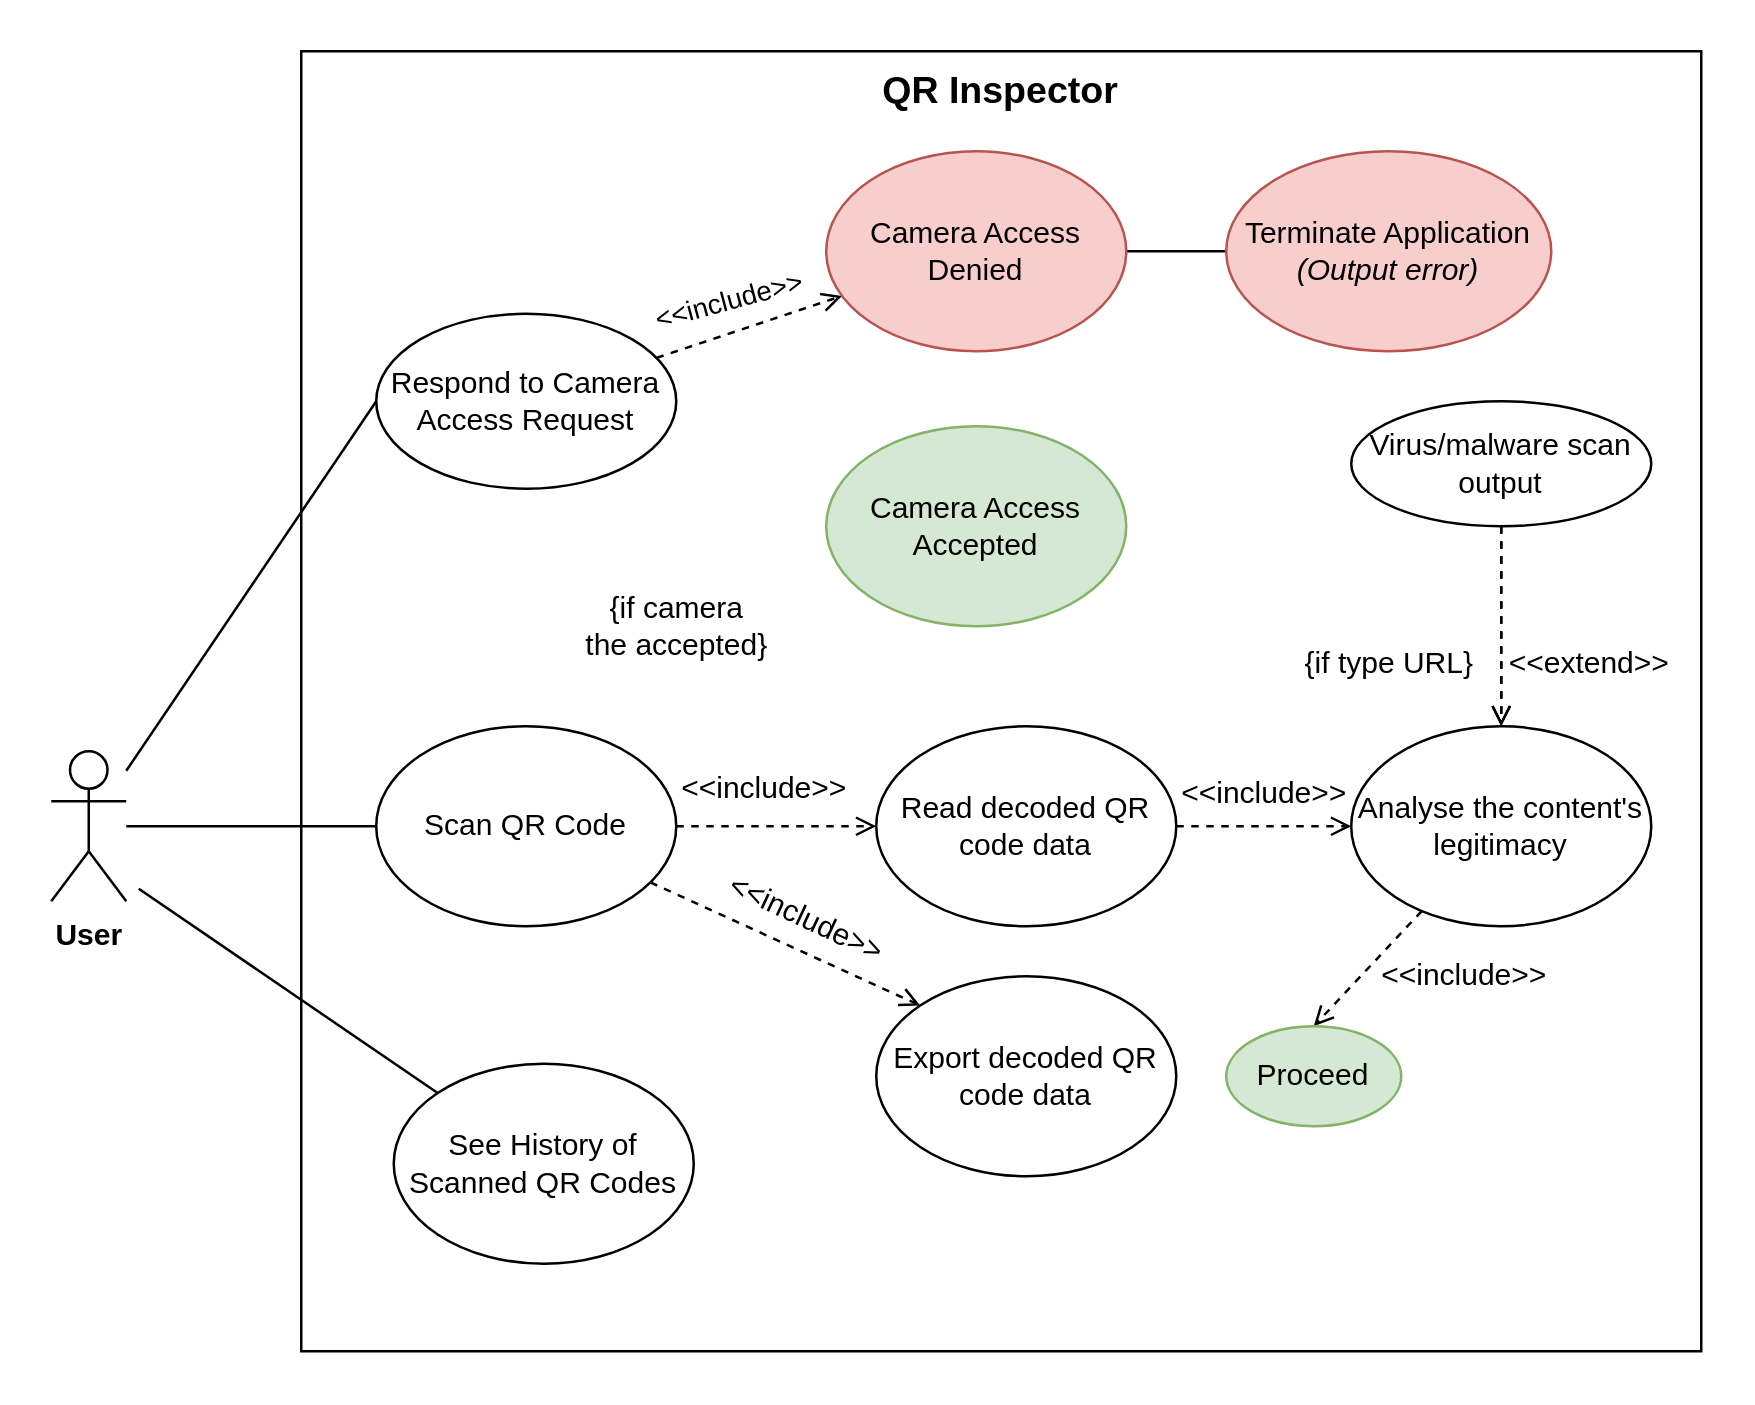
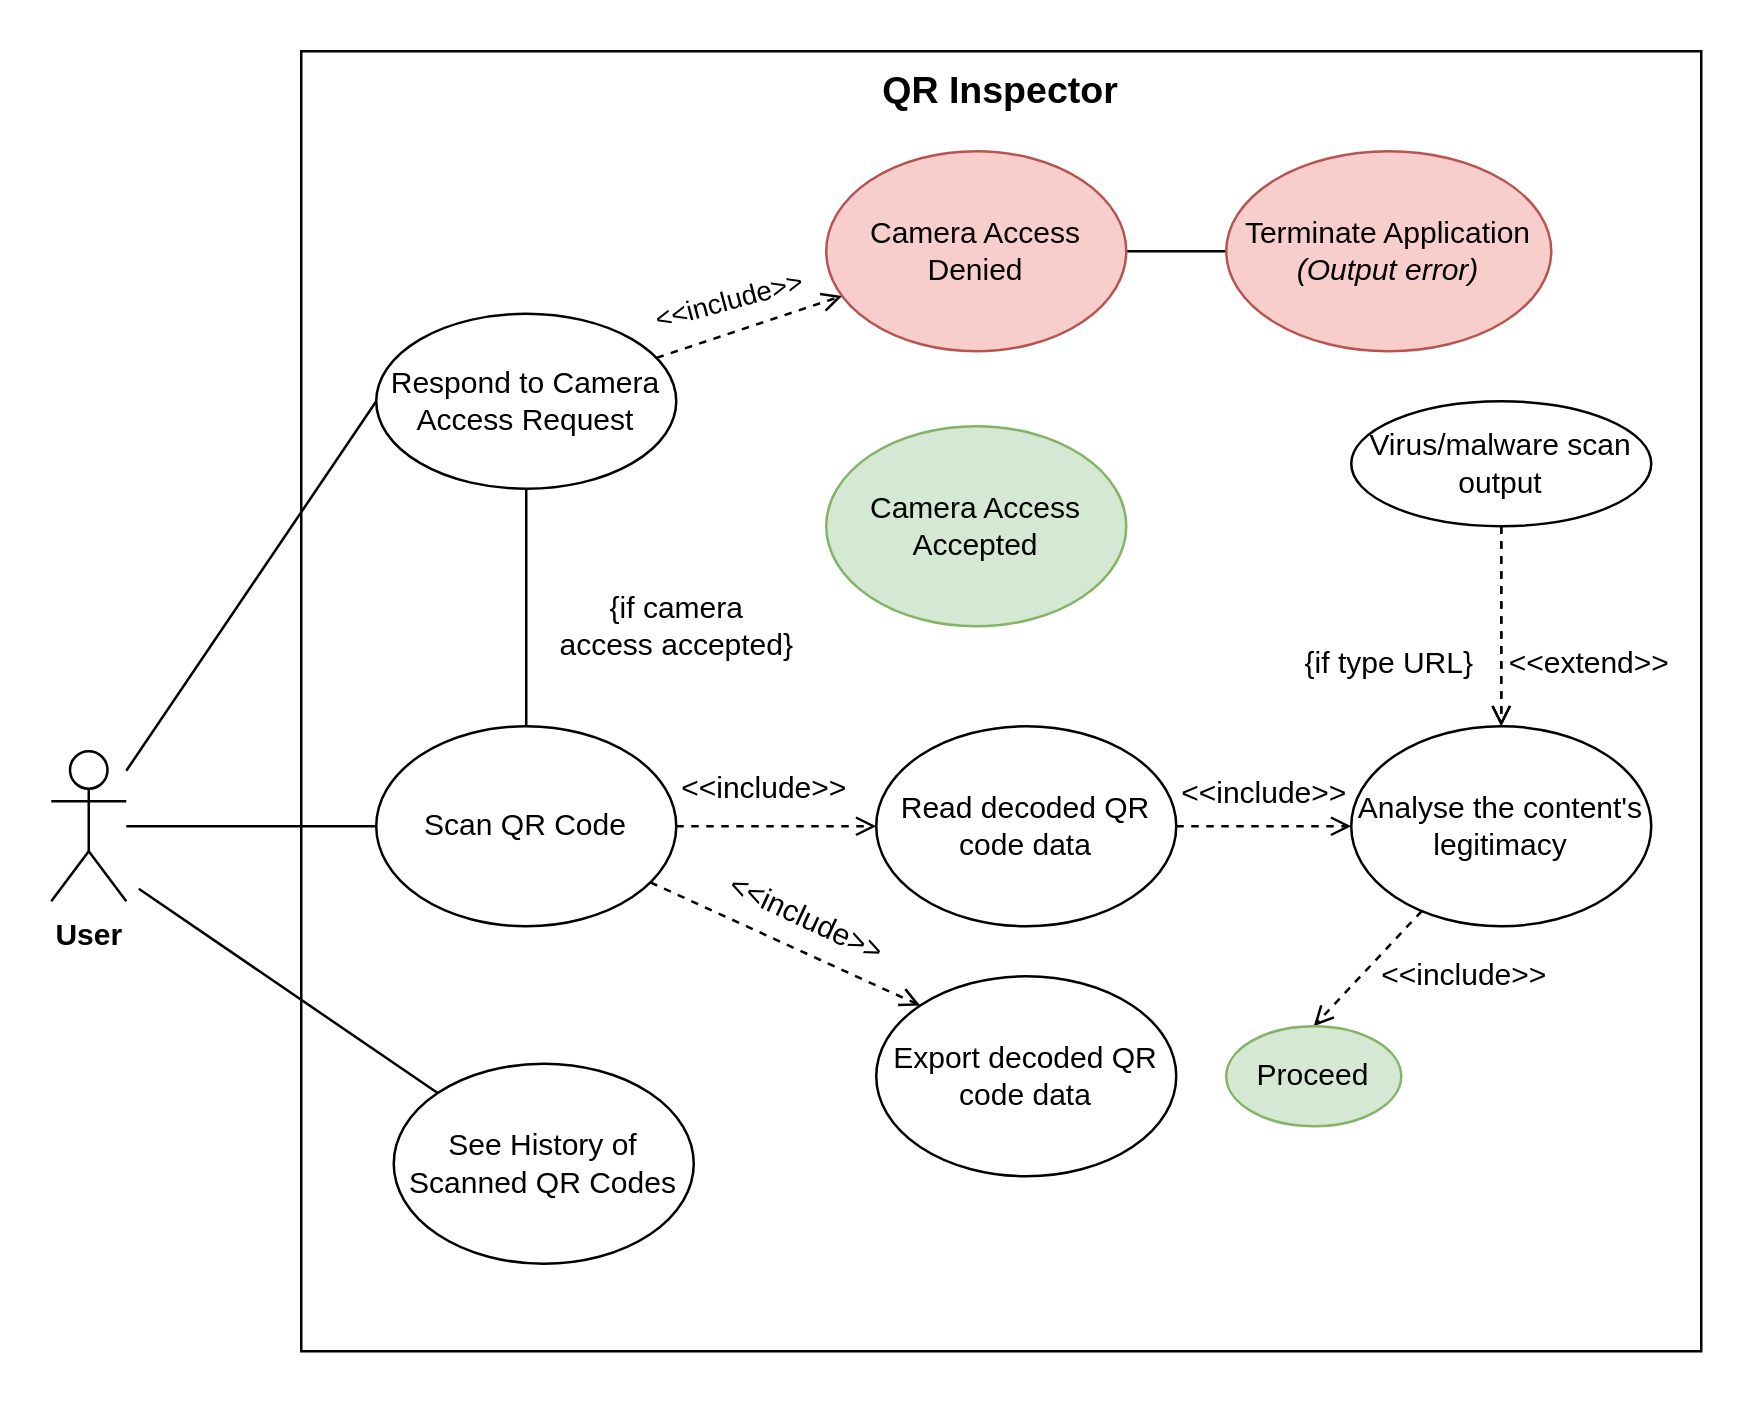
none -> (526, 607)
(678, 626) -> (678, 626)
